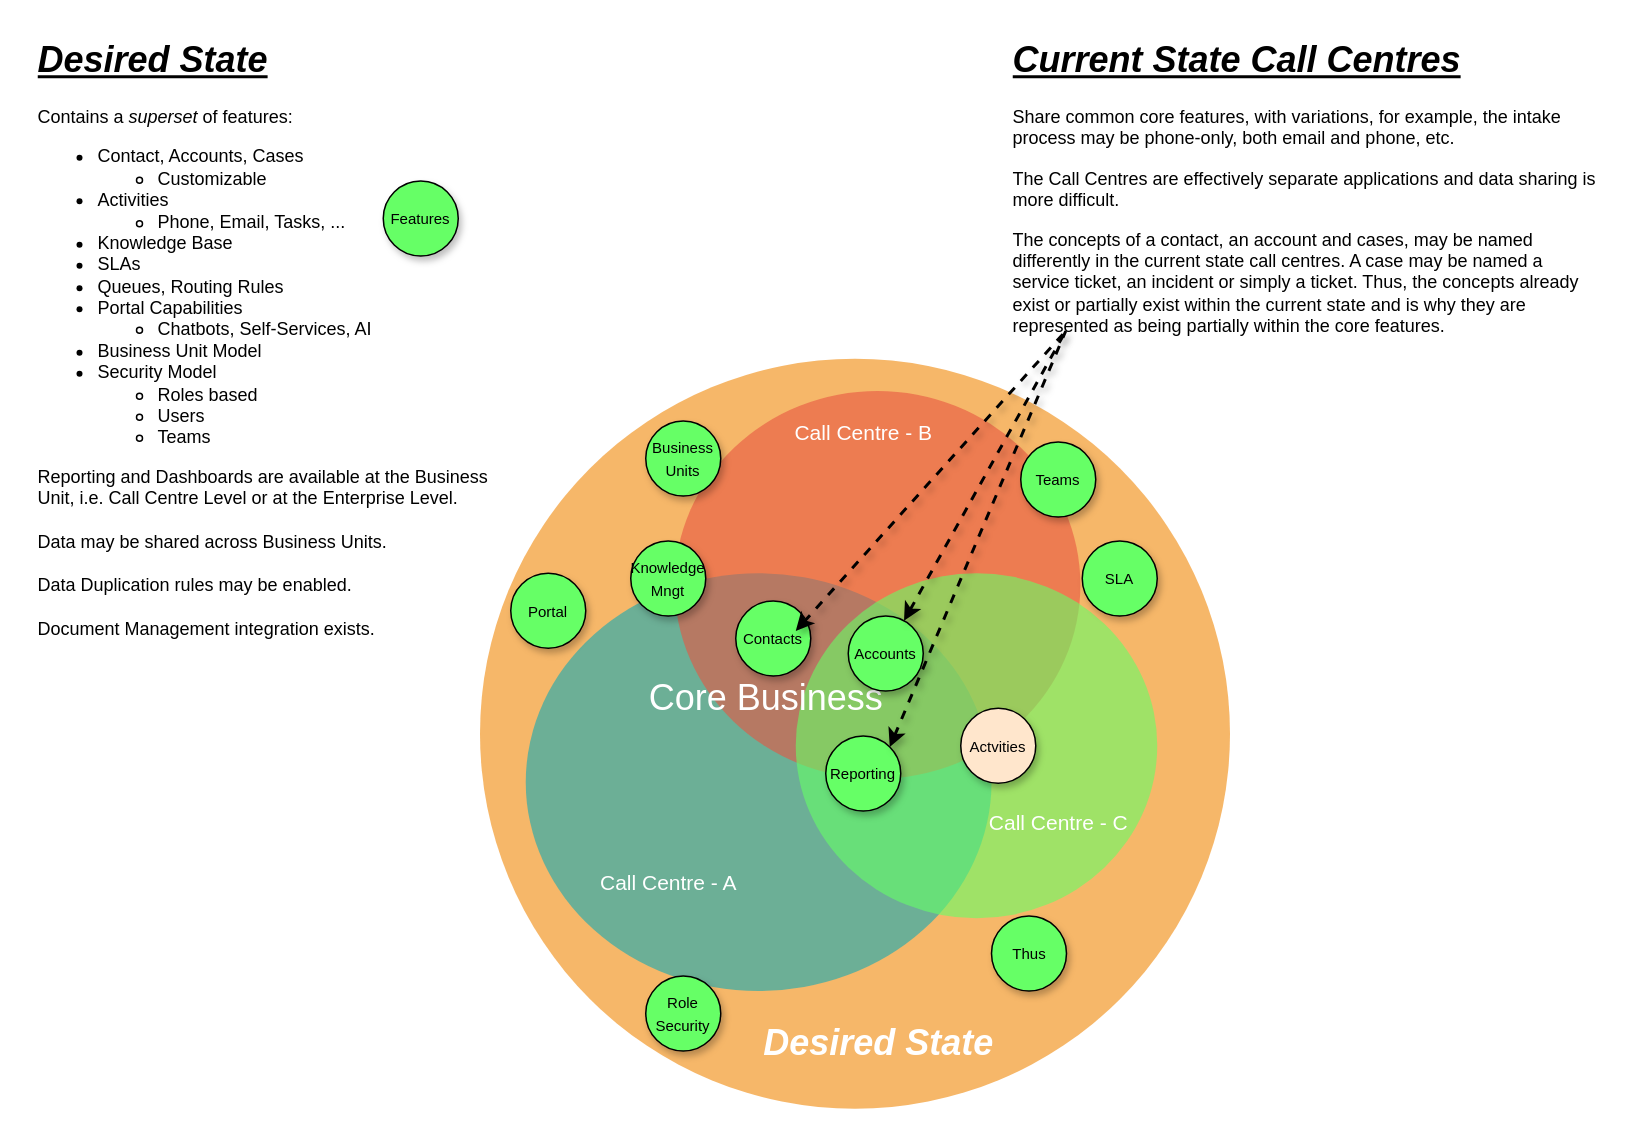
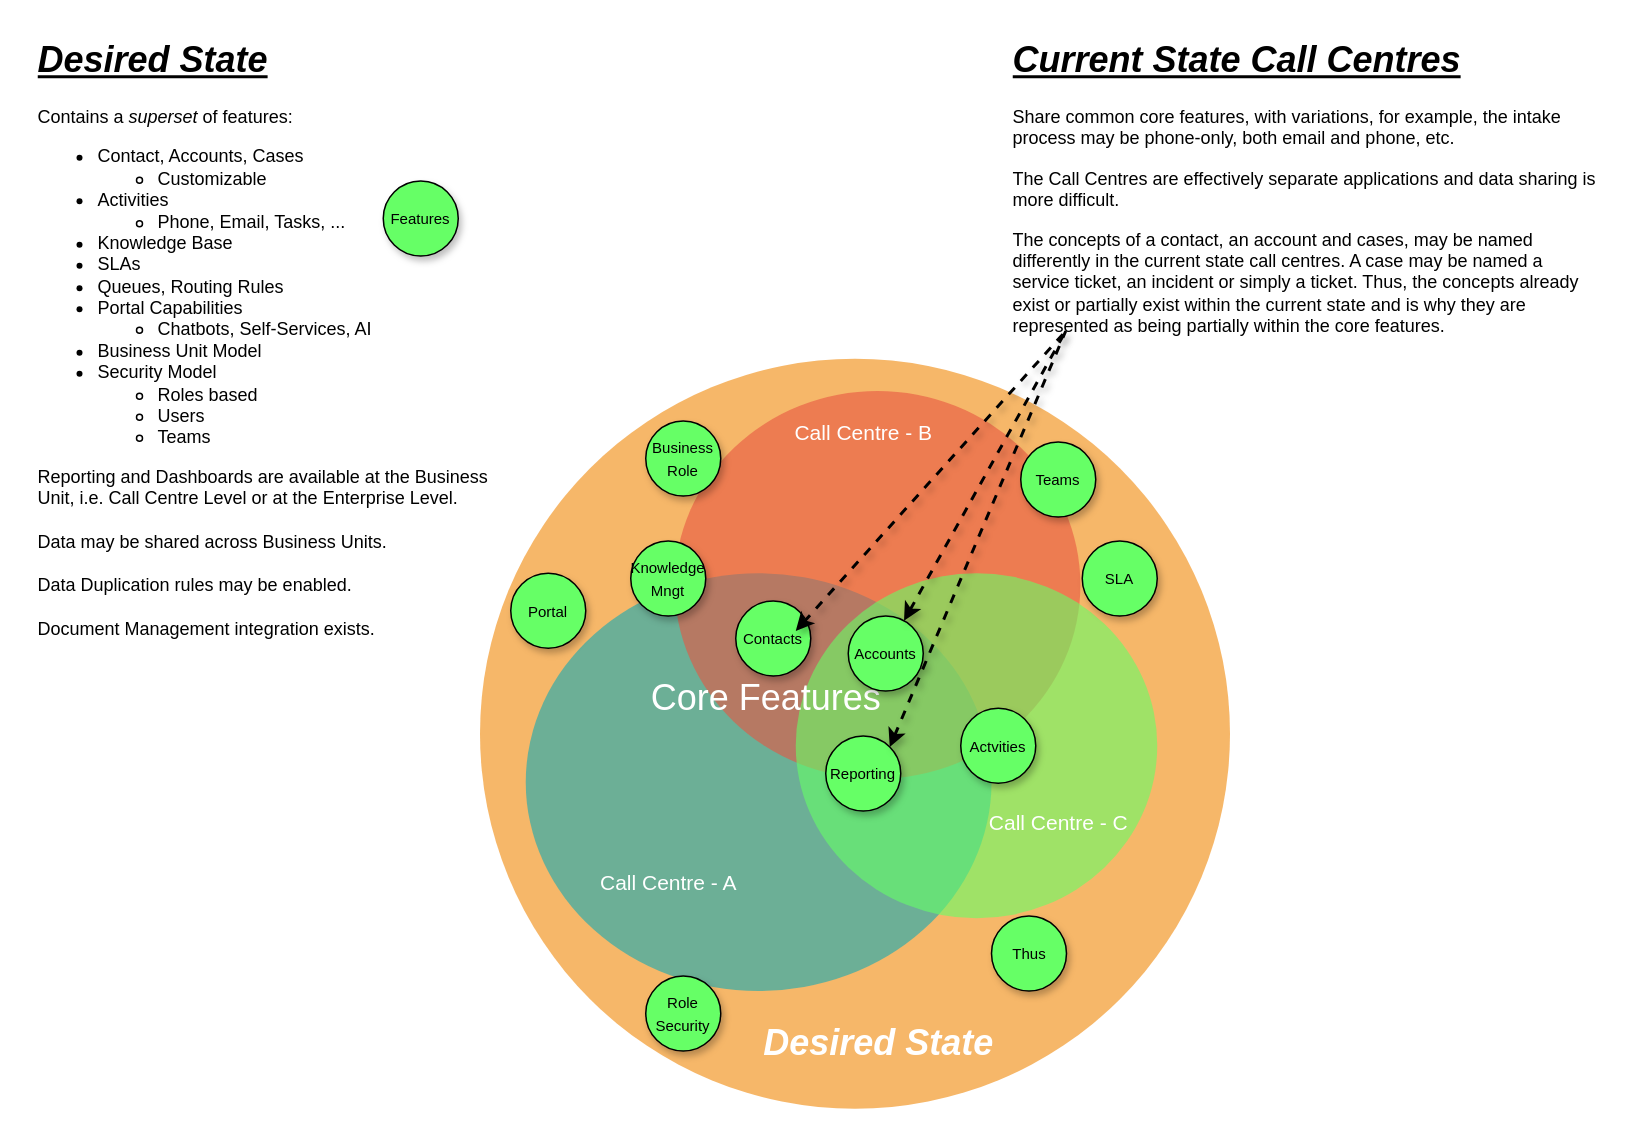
(683, 458) -> (683, 458)
(767, 698) -> (767, 698)
(998, 746) -> (998, 746)
